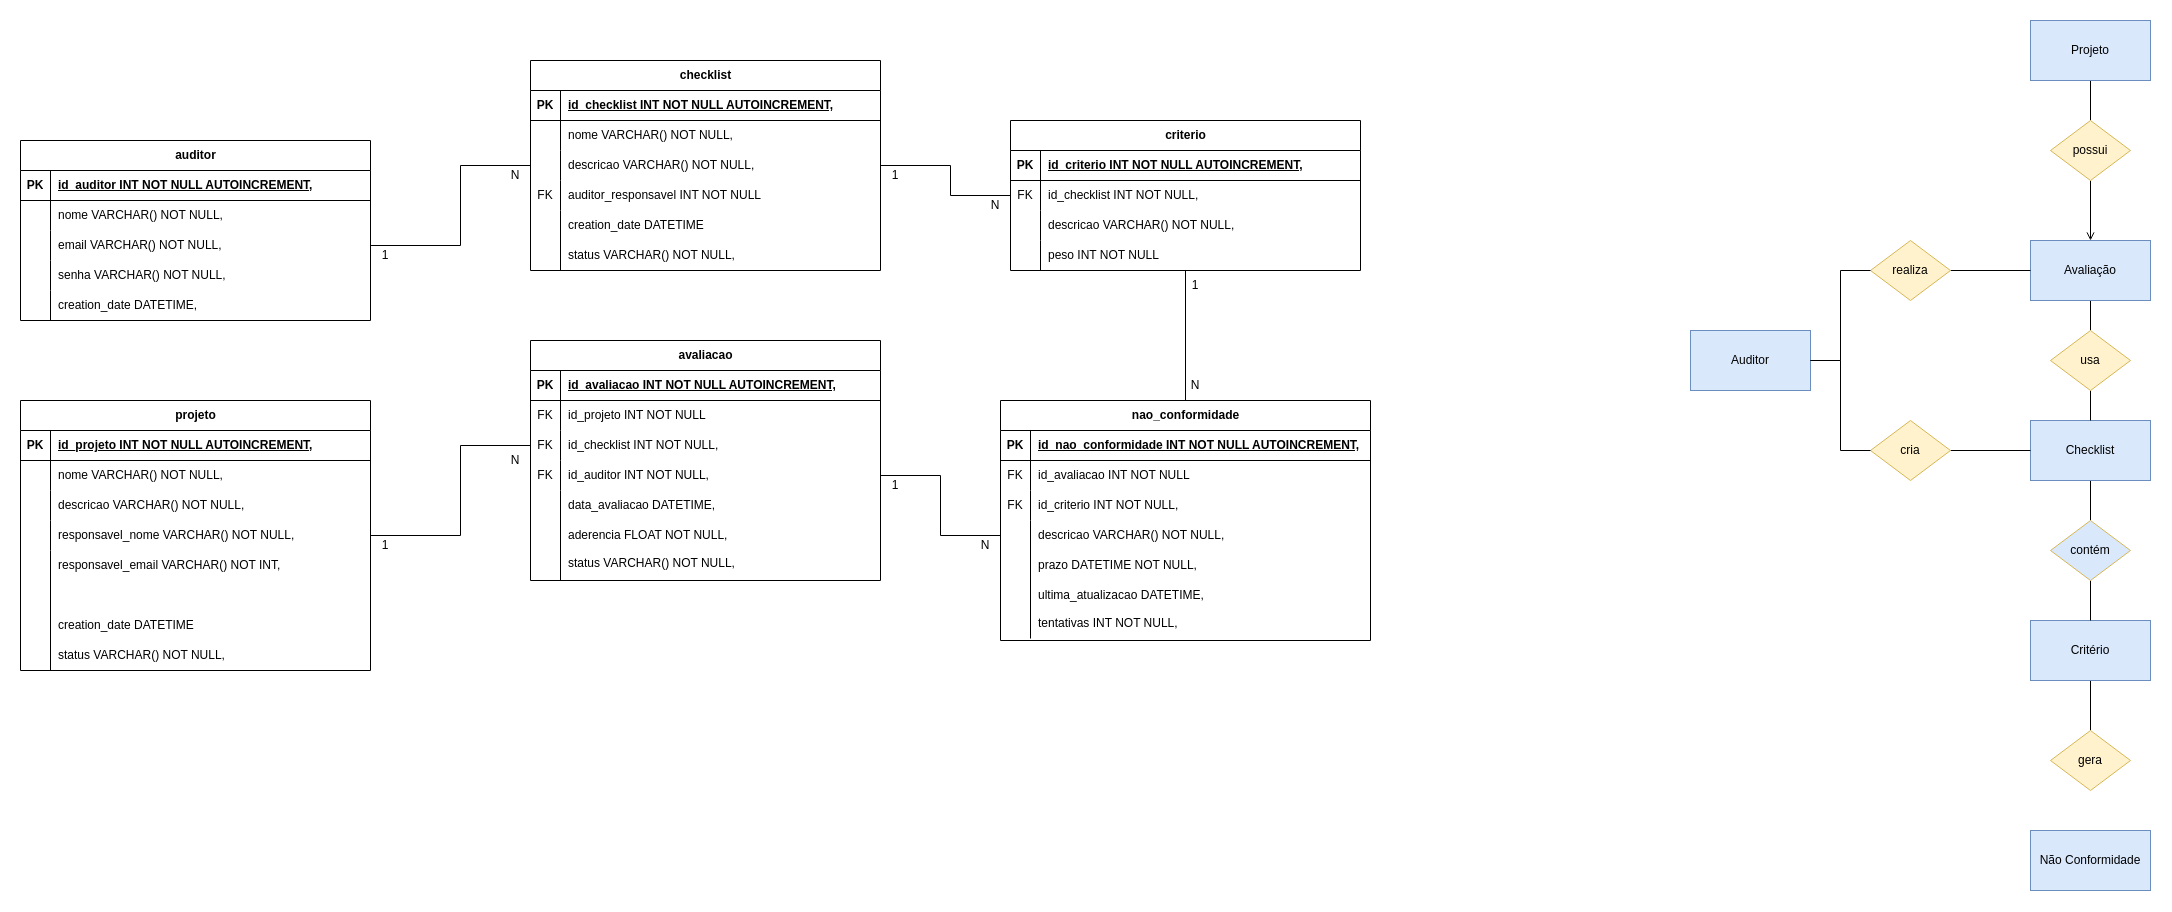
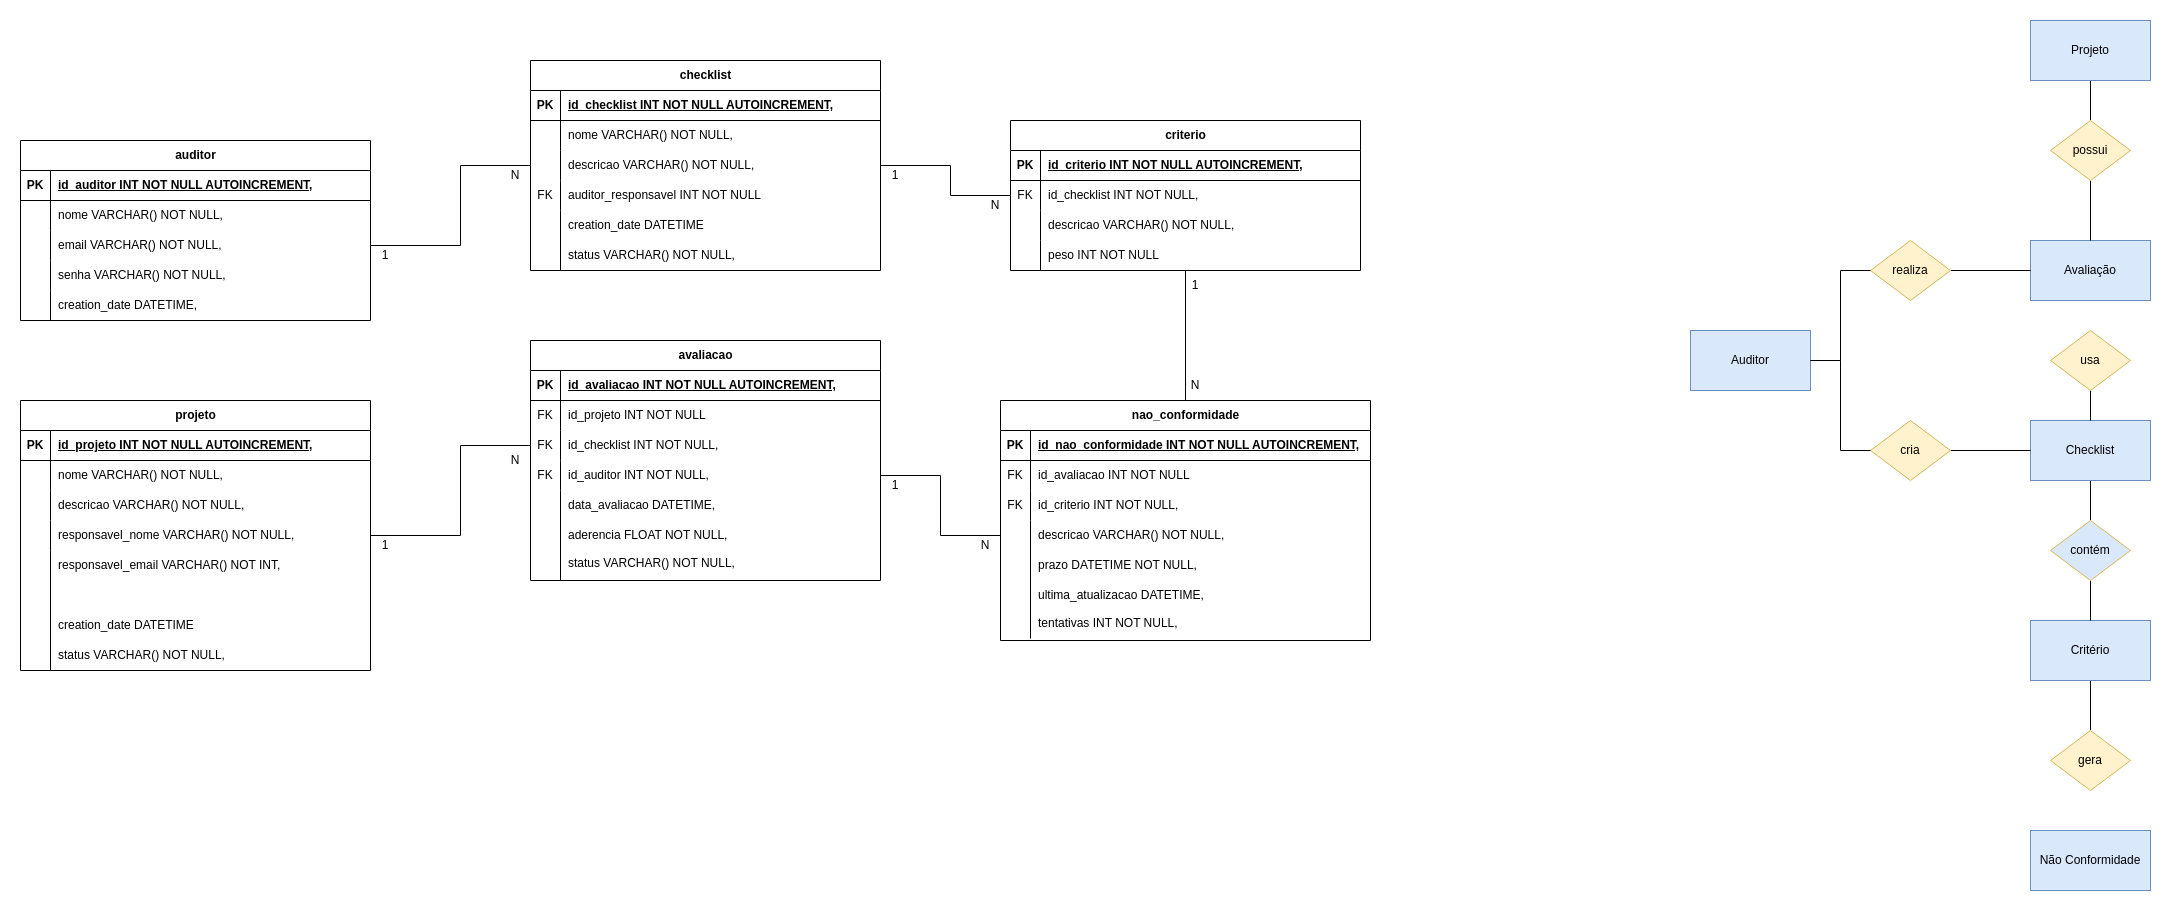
(2091, 235) -> (2091, 235)
(2091, 316) -> none
